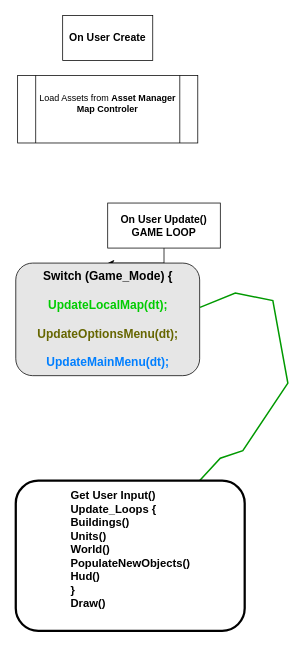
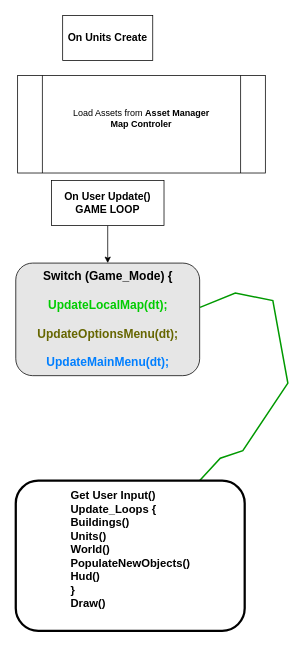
(108, 38) -> (108, 38)
(108, 109) -> (141, 124)
(164, 225) -> (108, 203)
